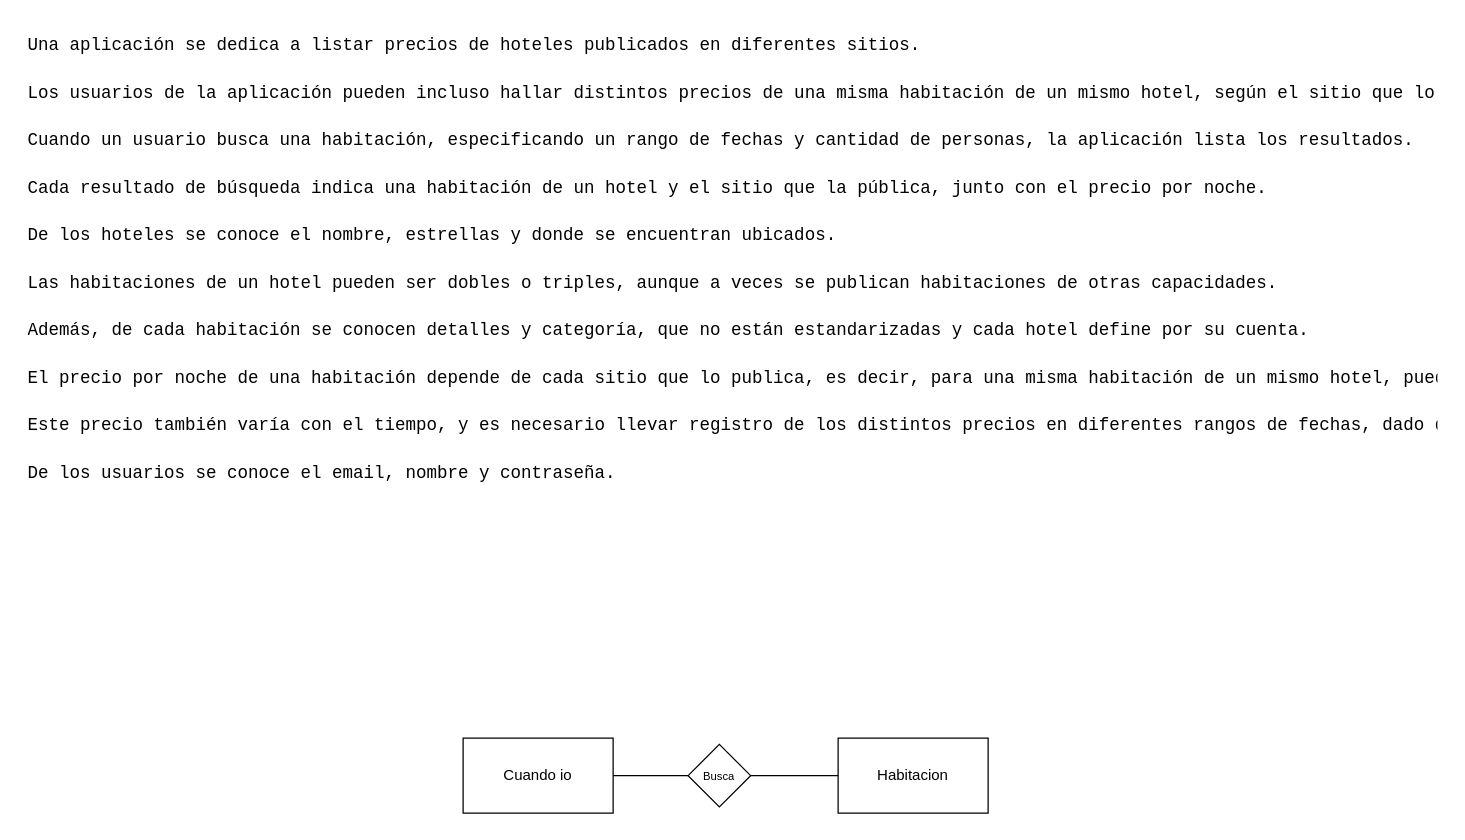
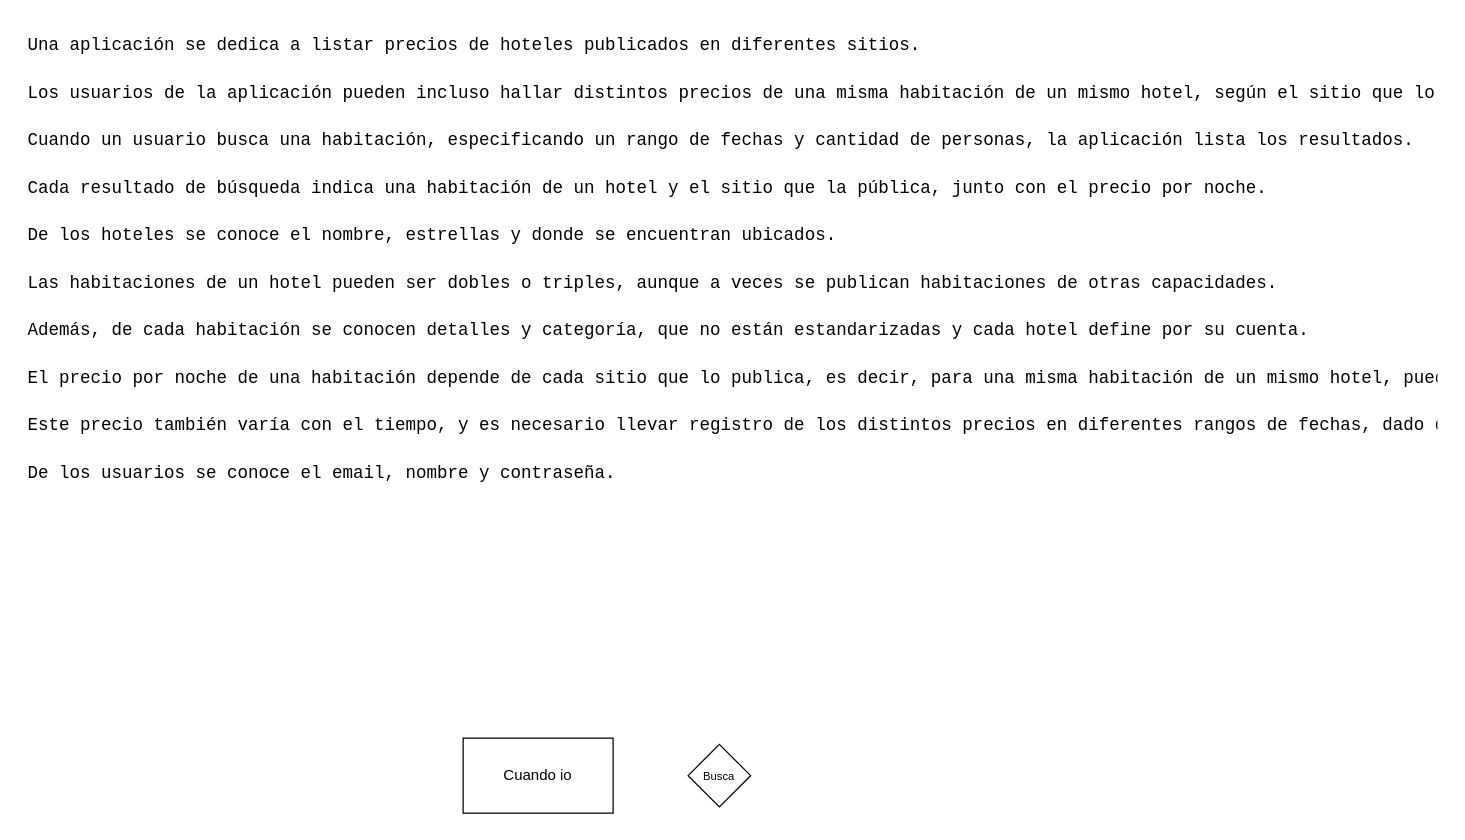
(650, 776) -> none
(794, 776) -> none
(913, 776) -> none
